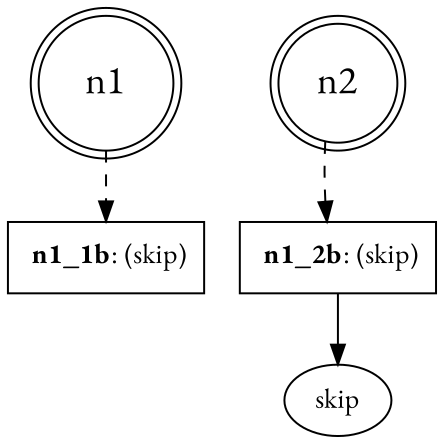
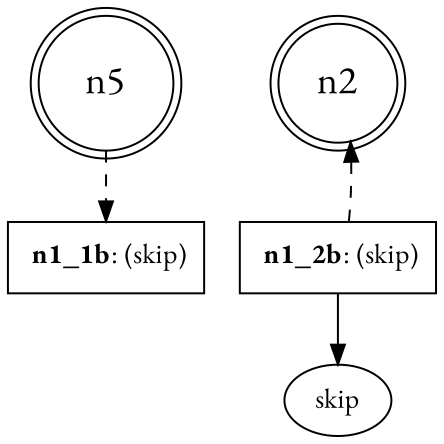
(106, 83) -> (106, 83)
(325, 172) -> (351, 192)
